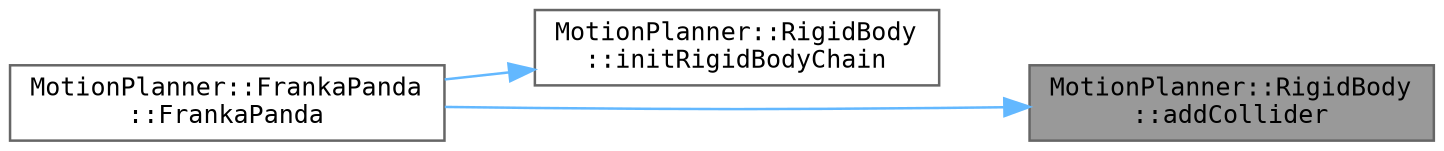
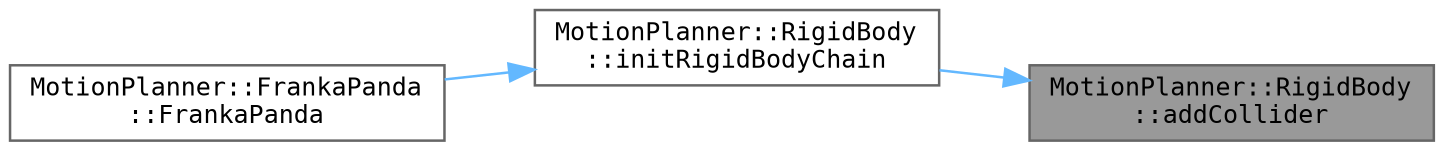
(724, 109) -> (972, 74)
